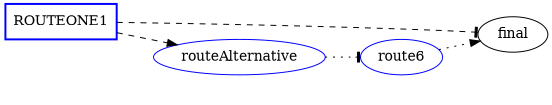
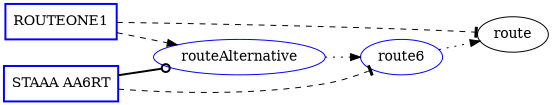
(513, 34) -> (513, 34)
(338, 57) -> (338, 57)
none -> (61, 84)
